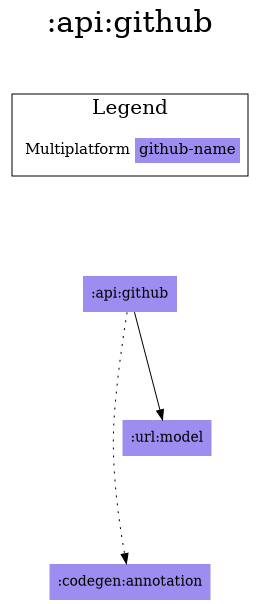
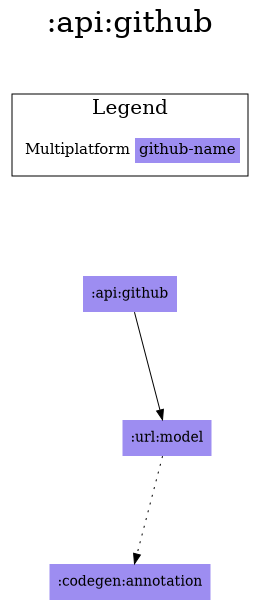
(114, 433) -> (150, 505)
